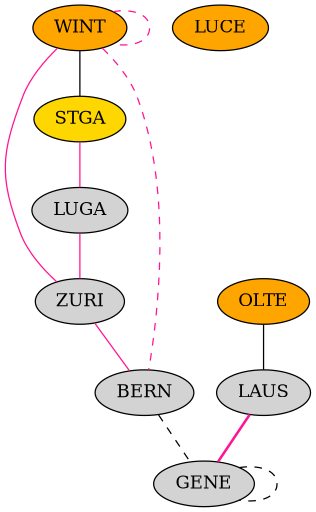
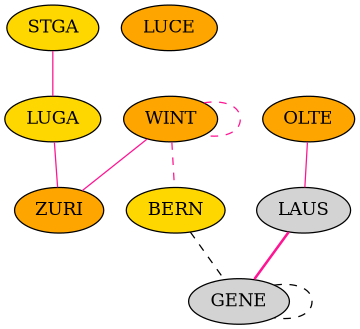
(80, 74) -> none
(80, 210) -> (53, 119)
(80, 301) -> (59, 210)
(112, 347) -> none
(264, 347) -> (306, 165)
(144, 393) -> (176, 210)
